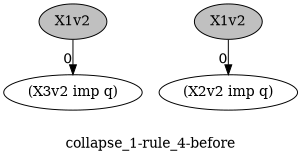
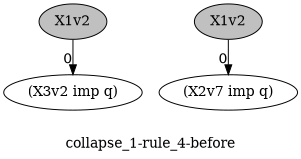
(228, 92) -> (228, 92)
